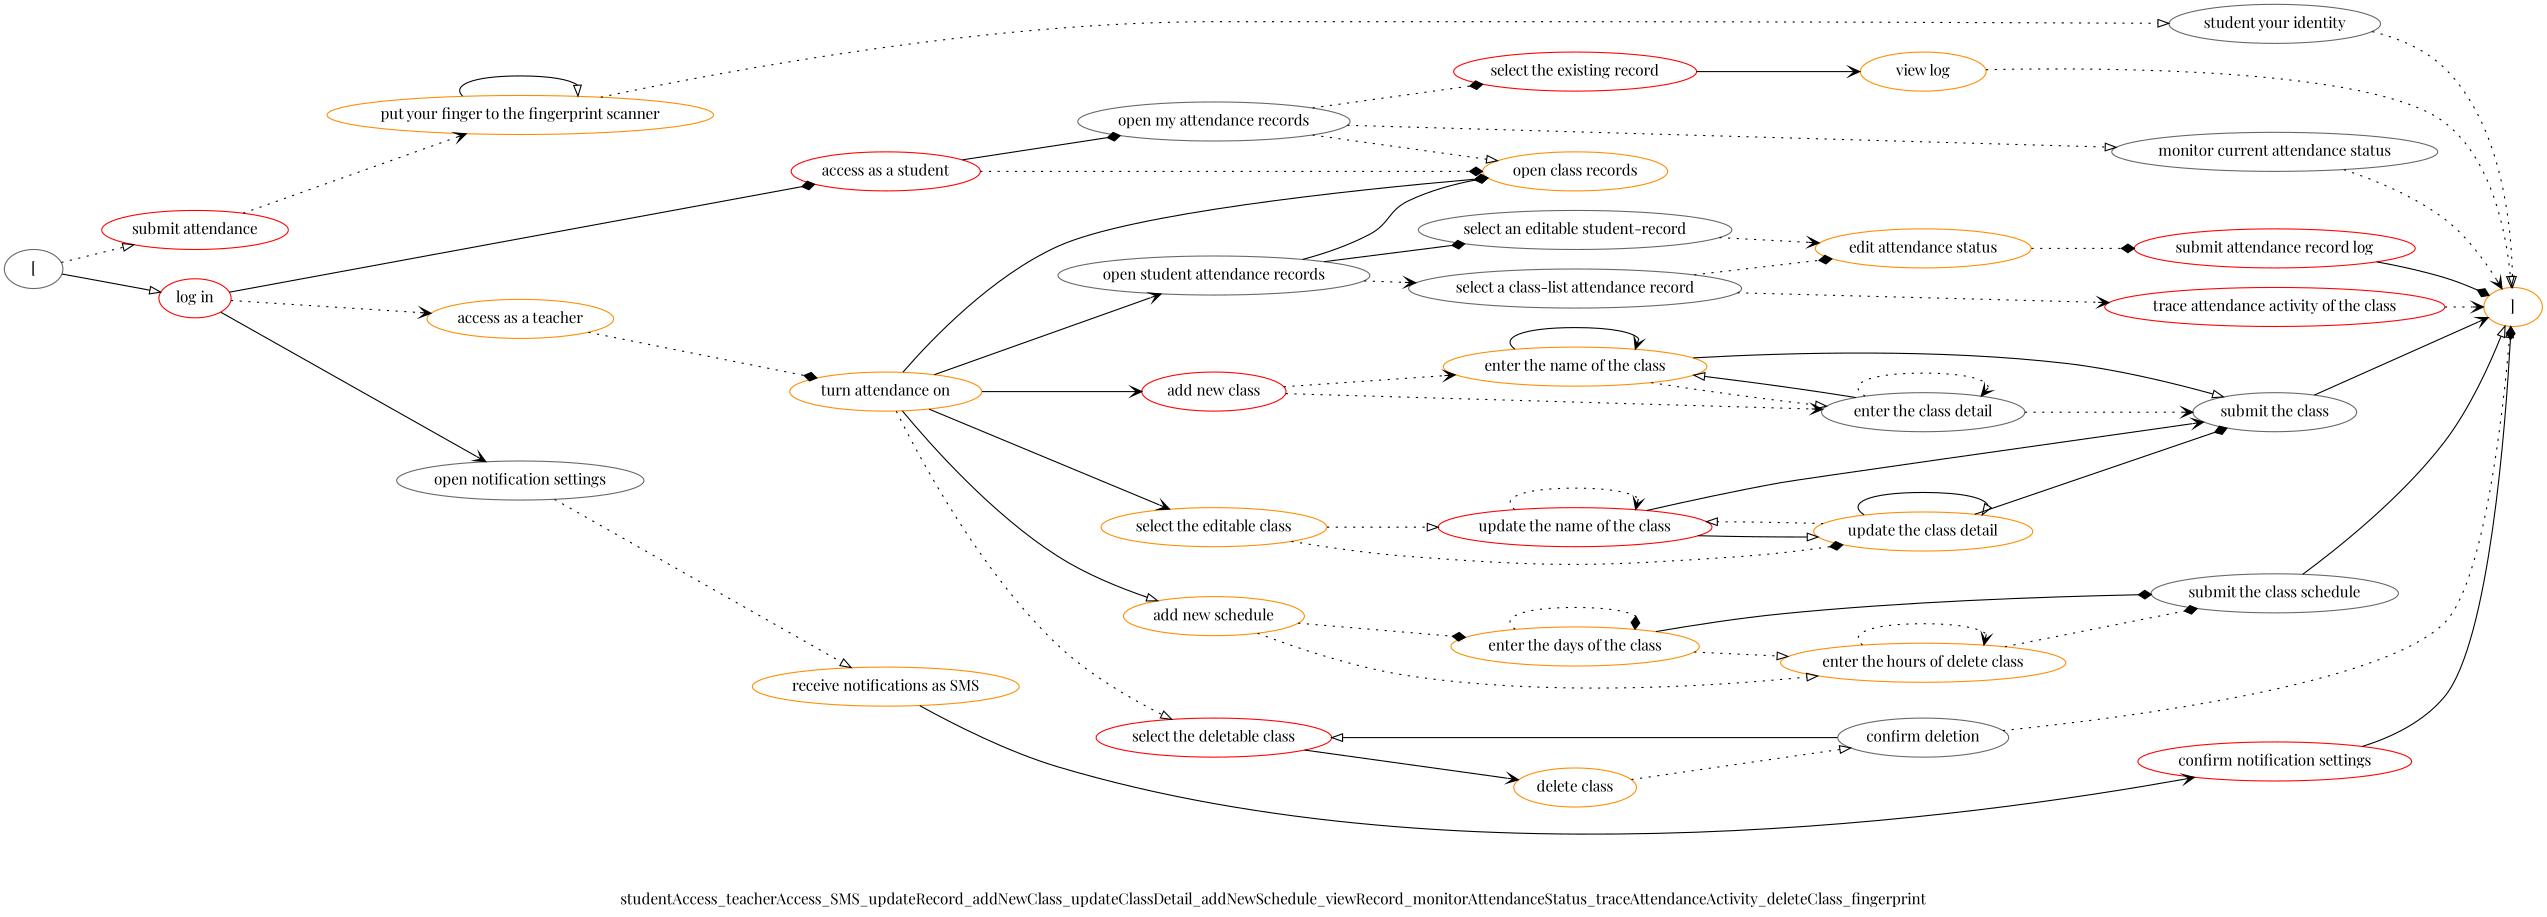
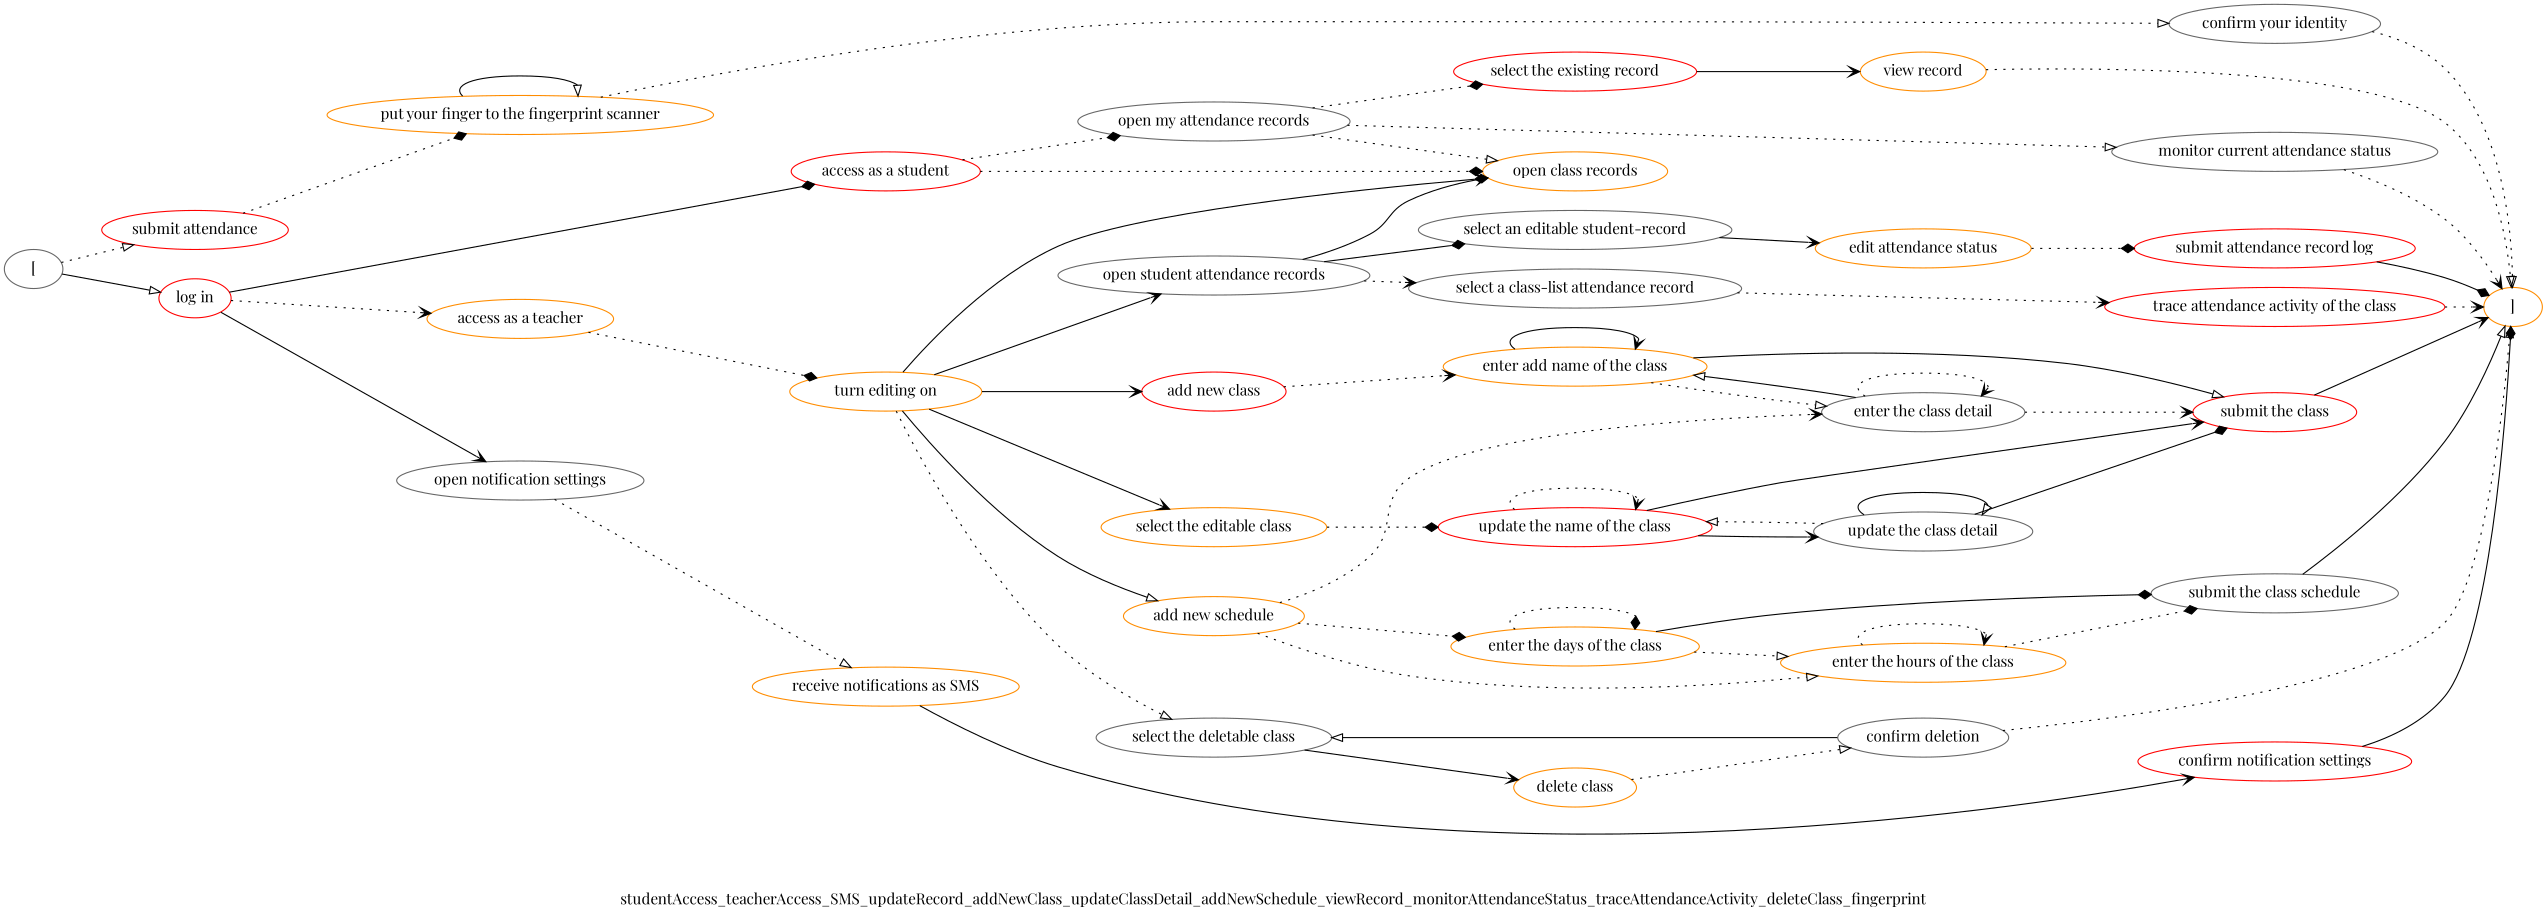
(2275, 24) -> (2275, 24)
(1923, 72) -> (1923, 72)
(1035, 149) -> (1035, 149)
(349, 175) -> (349, 175)
(1389, 217) -> (1389, 217)
(1764, 240) -> (1764, 240)
(1756, 268) -> none
(1575, 367) -> (1575, 367)
(886, 392) -> (886, 392)
(1548, 401) -> (1512, 443)
(2275, 412) -> (2275, 412)
(1376, 527) -> (1376, 527)
(1923, 532) -> (1923, 532)
(1753, 537) -> (1753, 537)
(1560, 564) -> none
(1923, 663) -> (1923, 663)
(1214, 738) -> (1214, 738)
